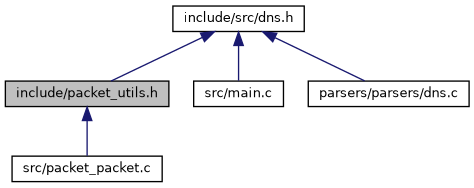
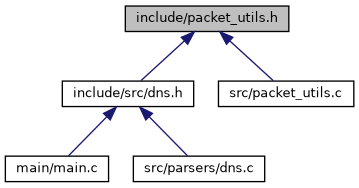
(157, 59) -> (163, 61)
(239, 94) -> (57, 169)
(389, 94) -> (199, 169)
(87, 169) -> (286, 94)
